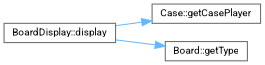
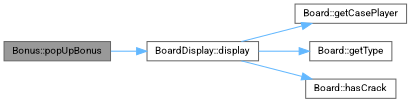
(206, 14) -> (351, 14)
none -> (57, 51)
none -> (351, 89)
